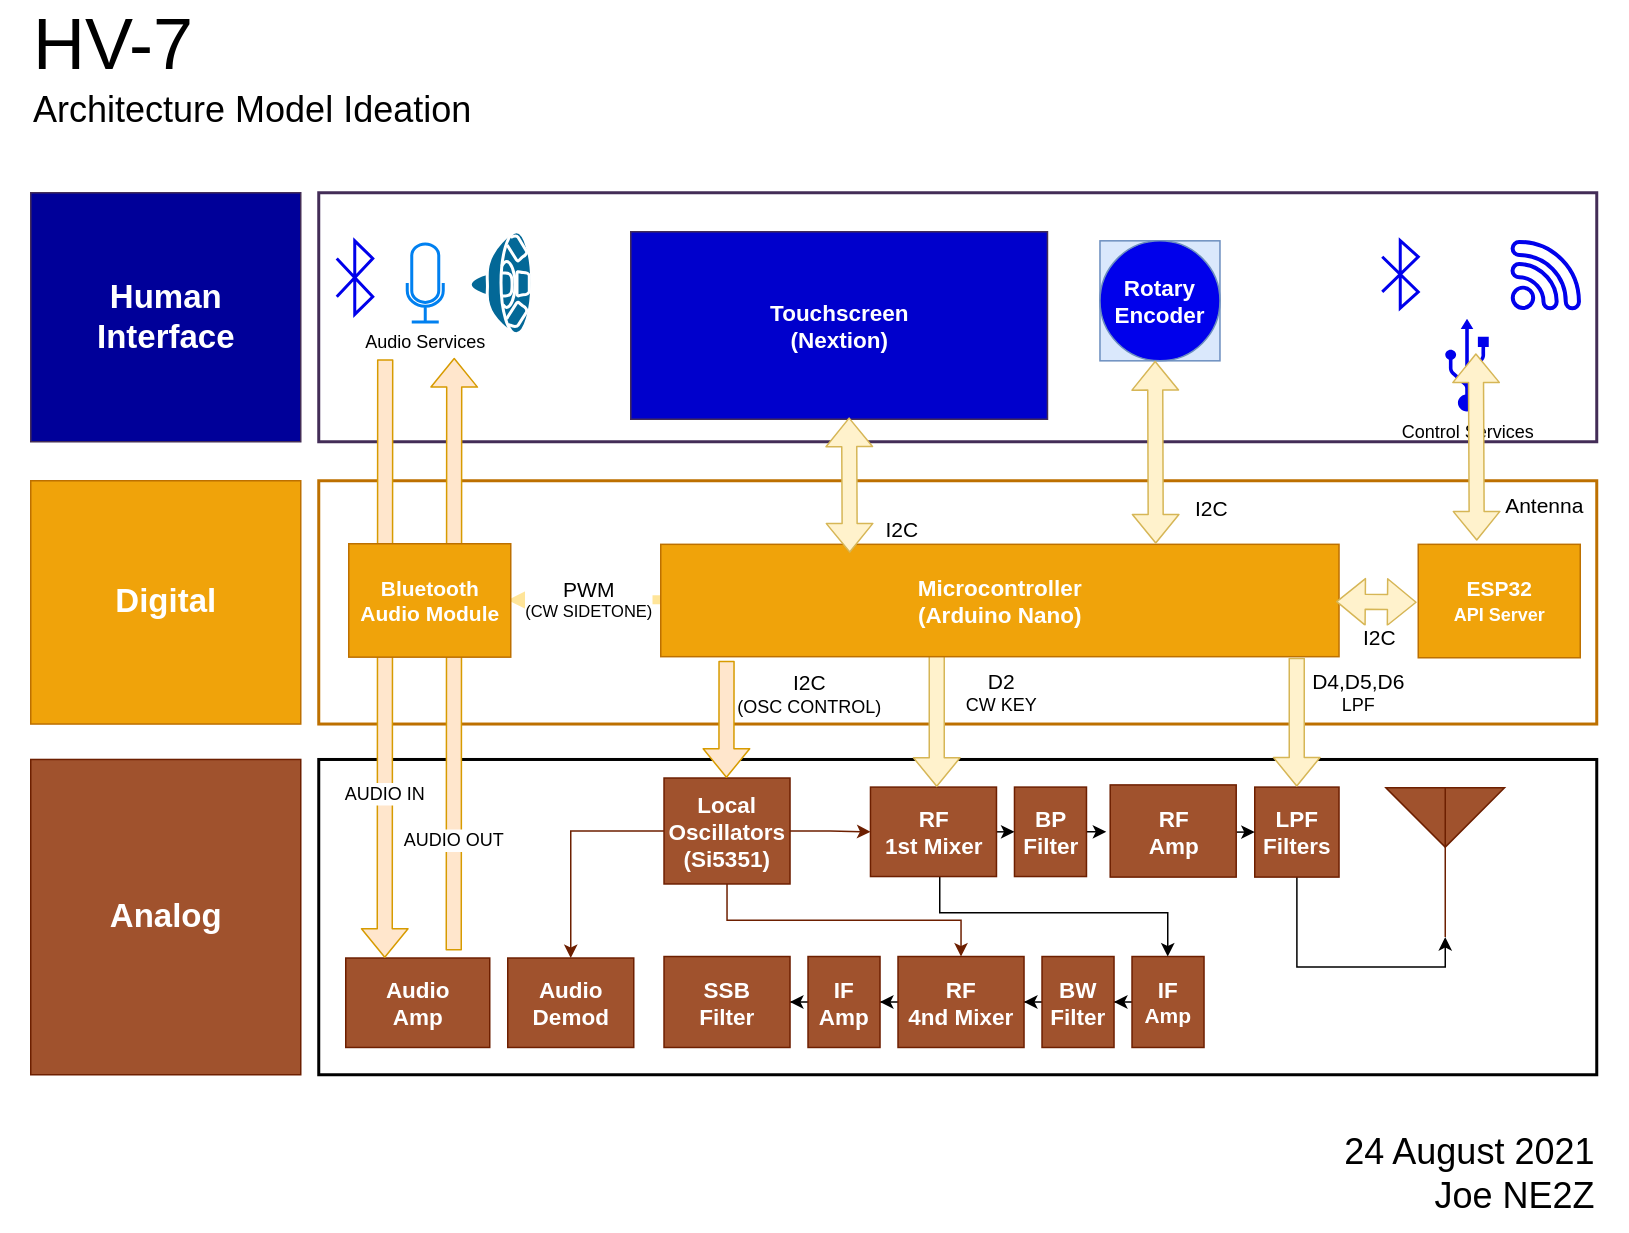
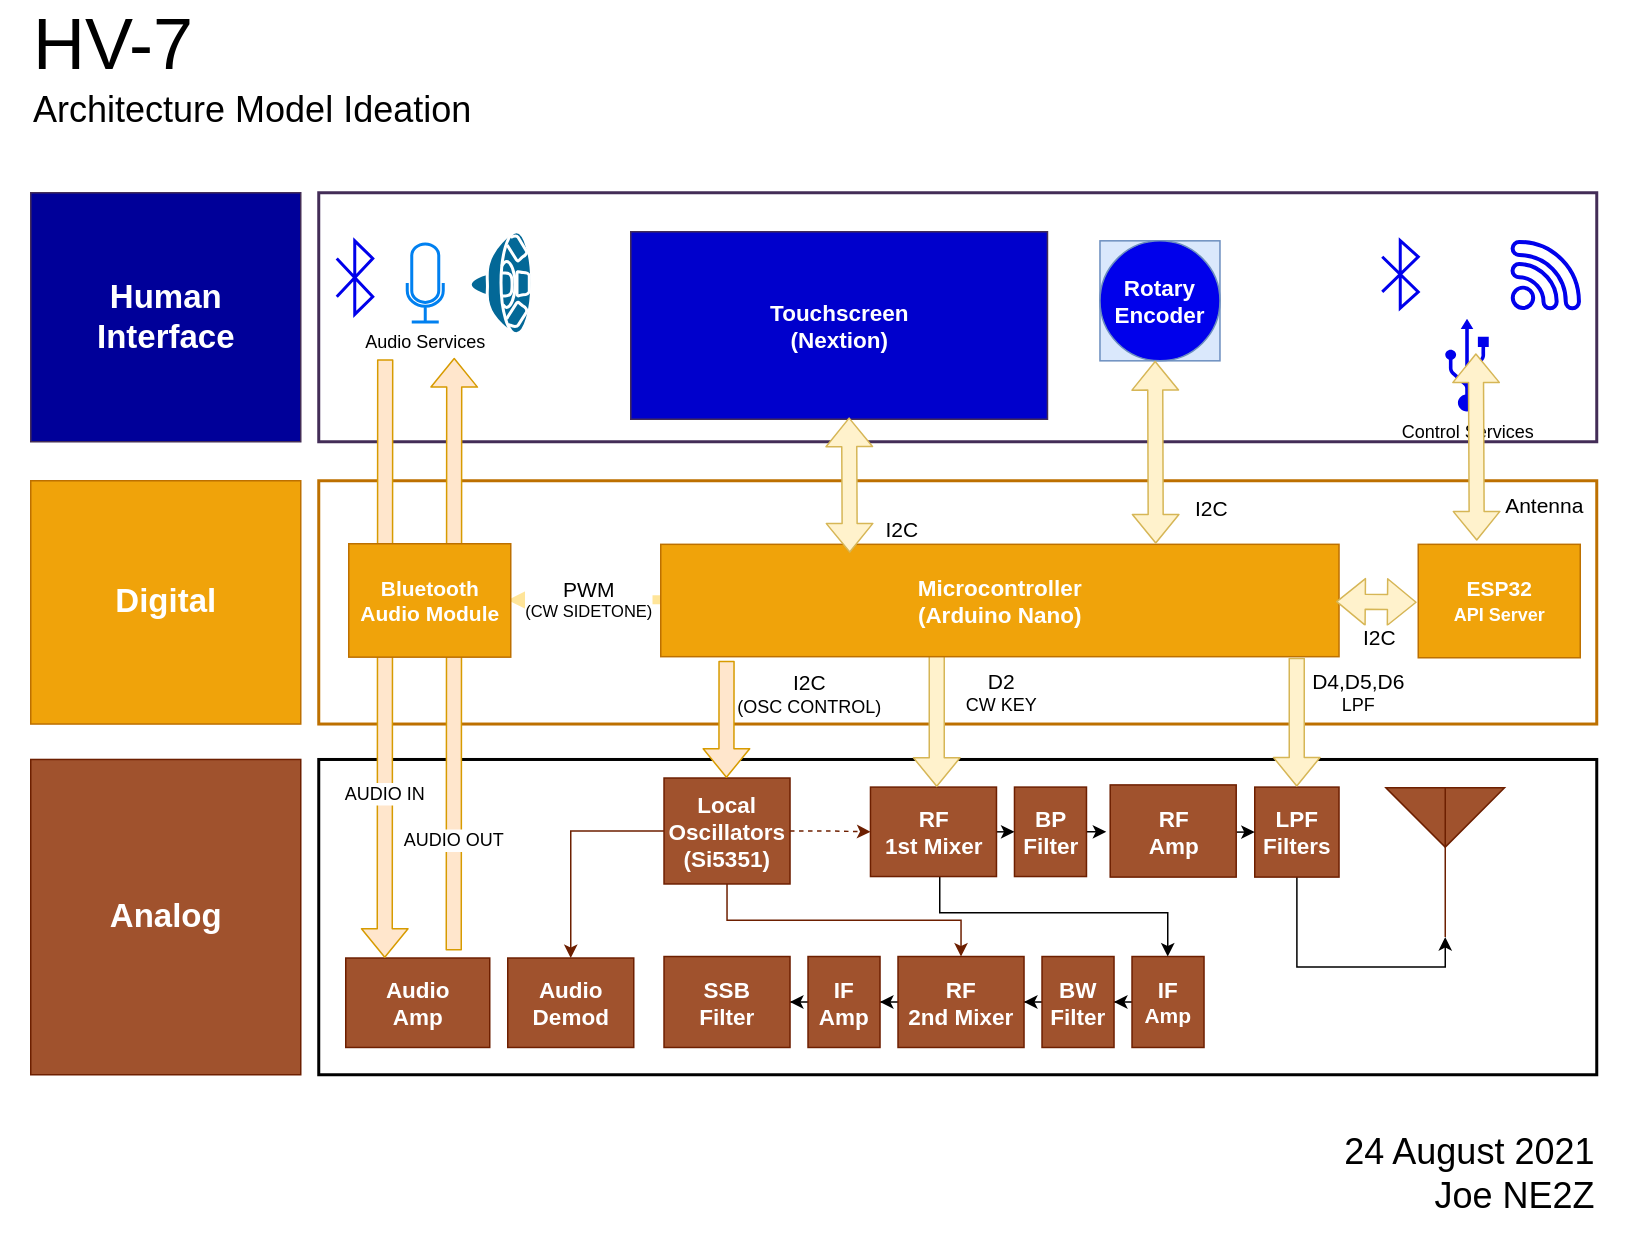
(826, 831) -> (826, 831)
(962, 1003) -> (962, 1003)
